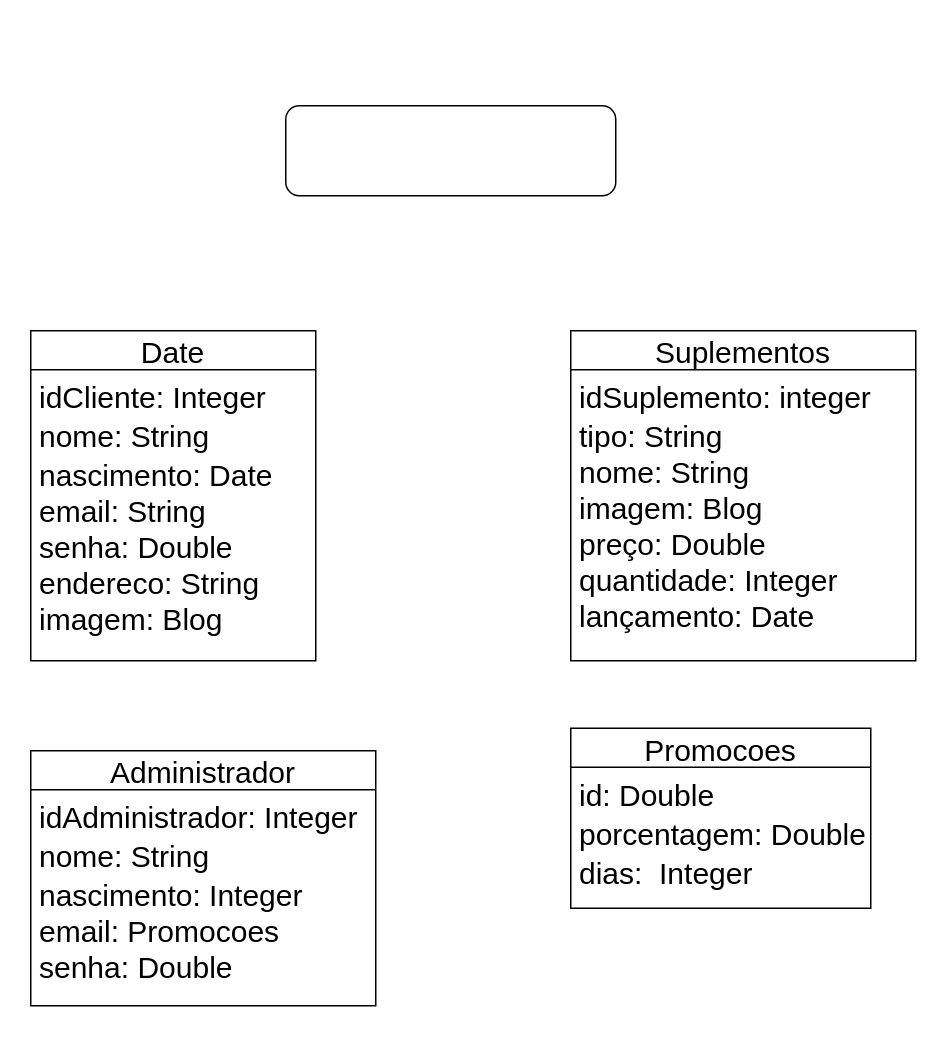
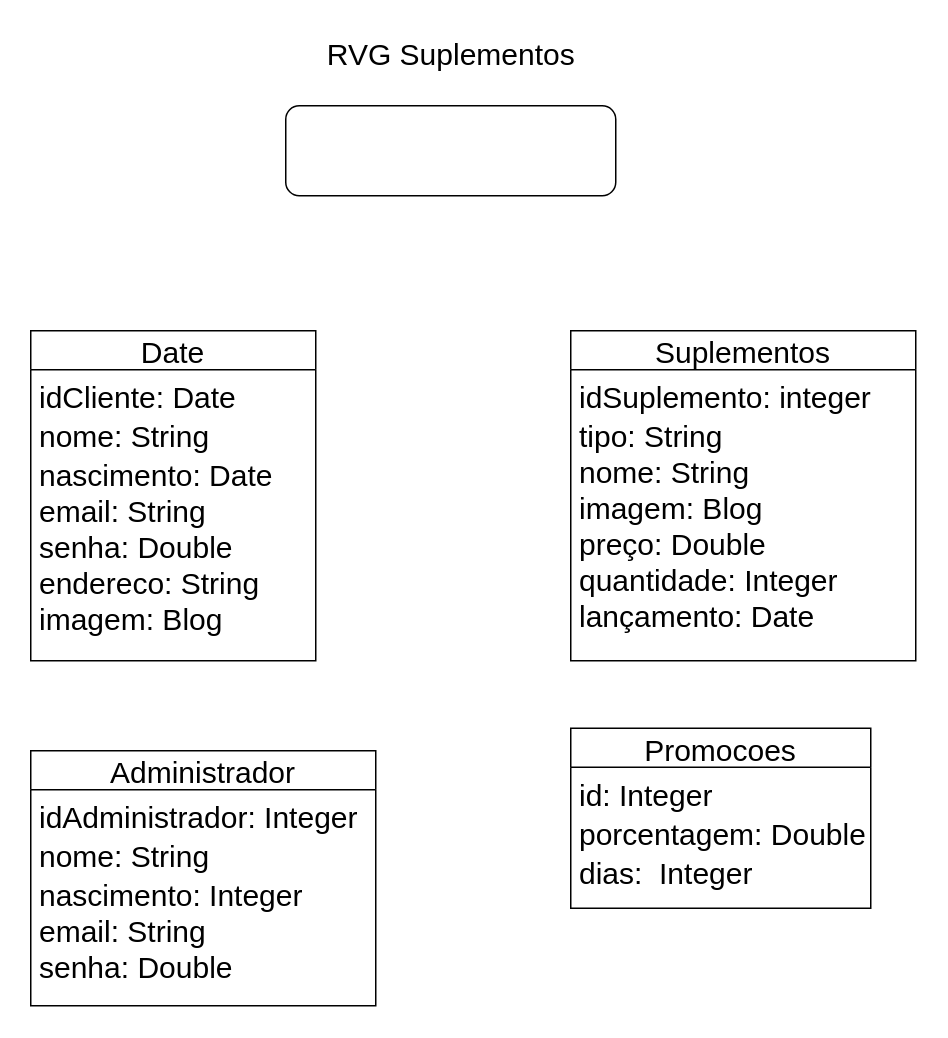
none -> (451, 53)
(171, 398) -> (146, 398)
(647, 796) -> (660, 796)
(187, 896) -> (187, 896)
